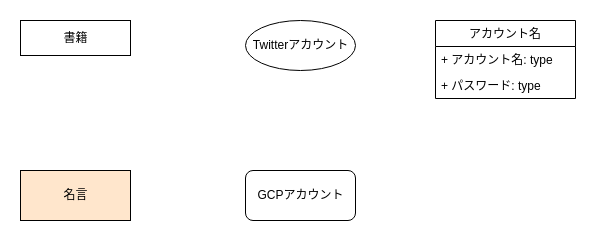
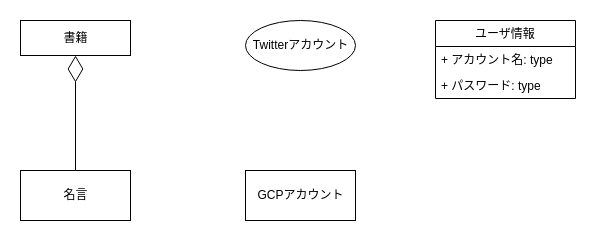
(505, 34) -> (505, 34)
none -> (76, 126)
(76, 196) -> (76, 196)
(301, 196) -> (301, 196)
